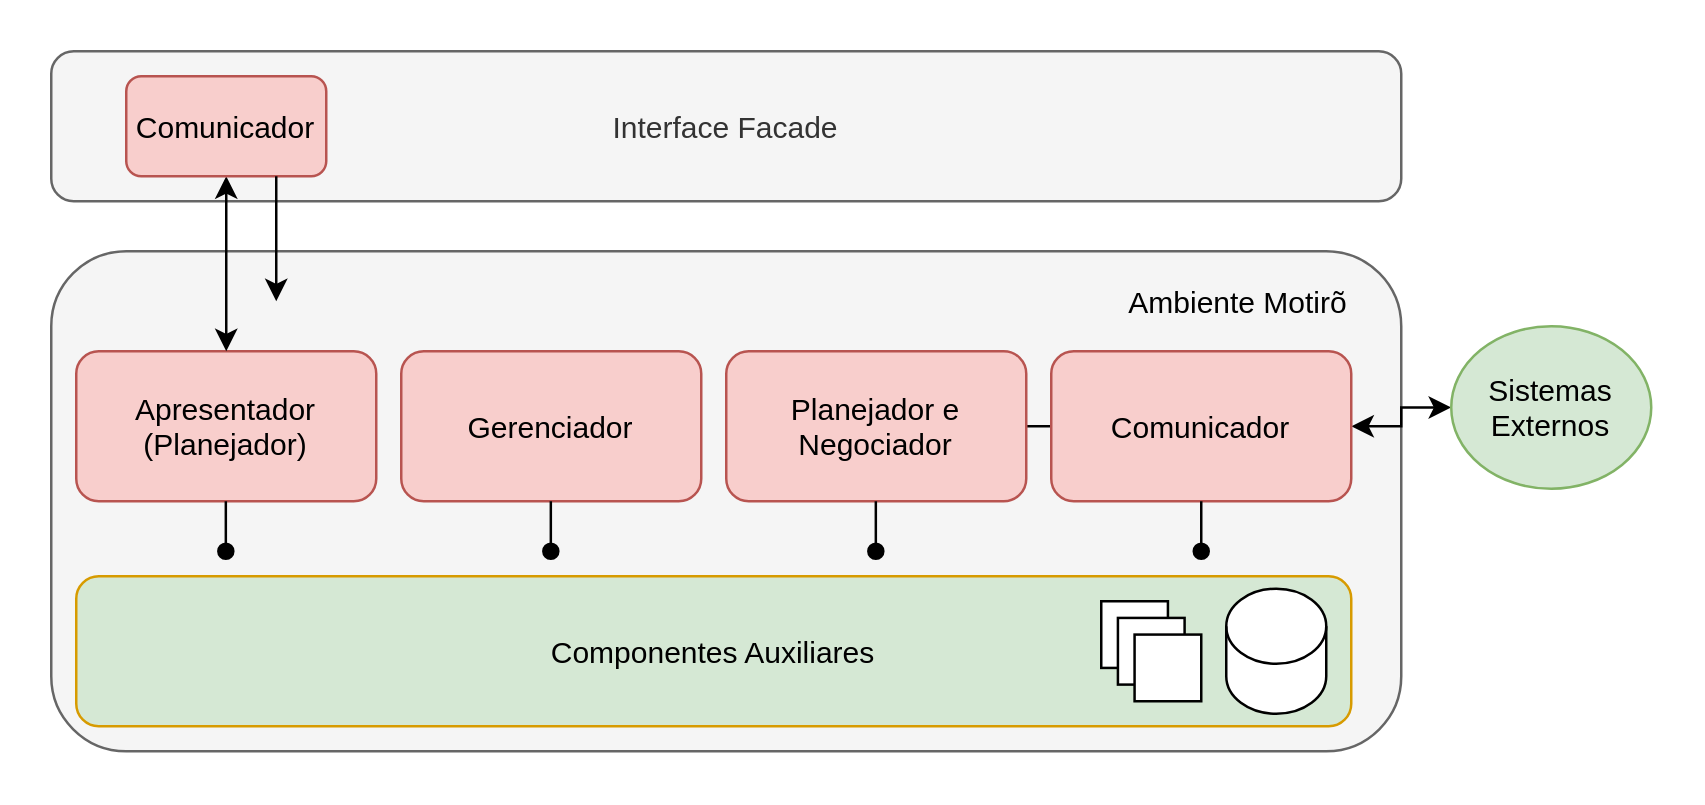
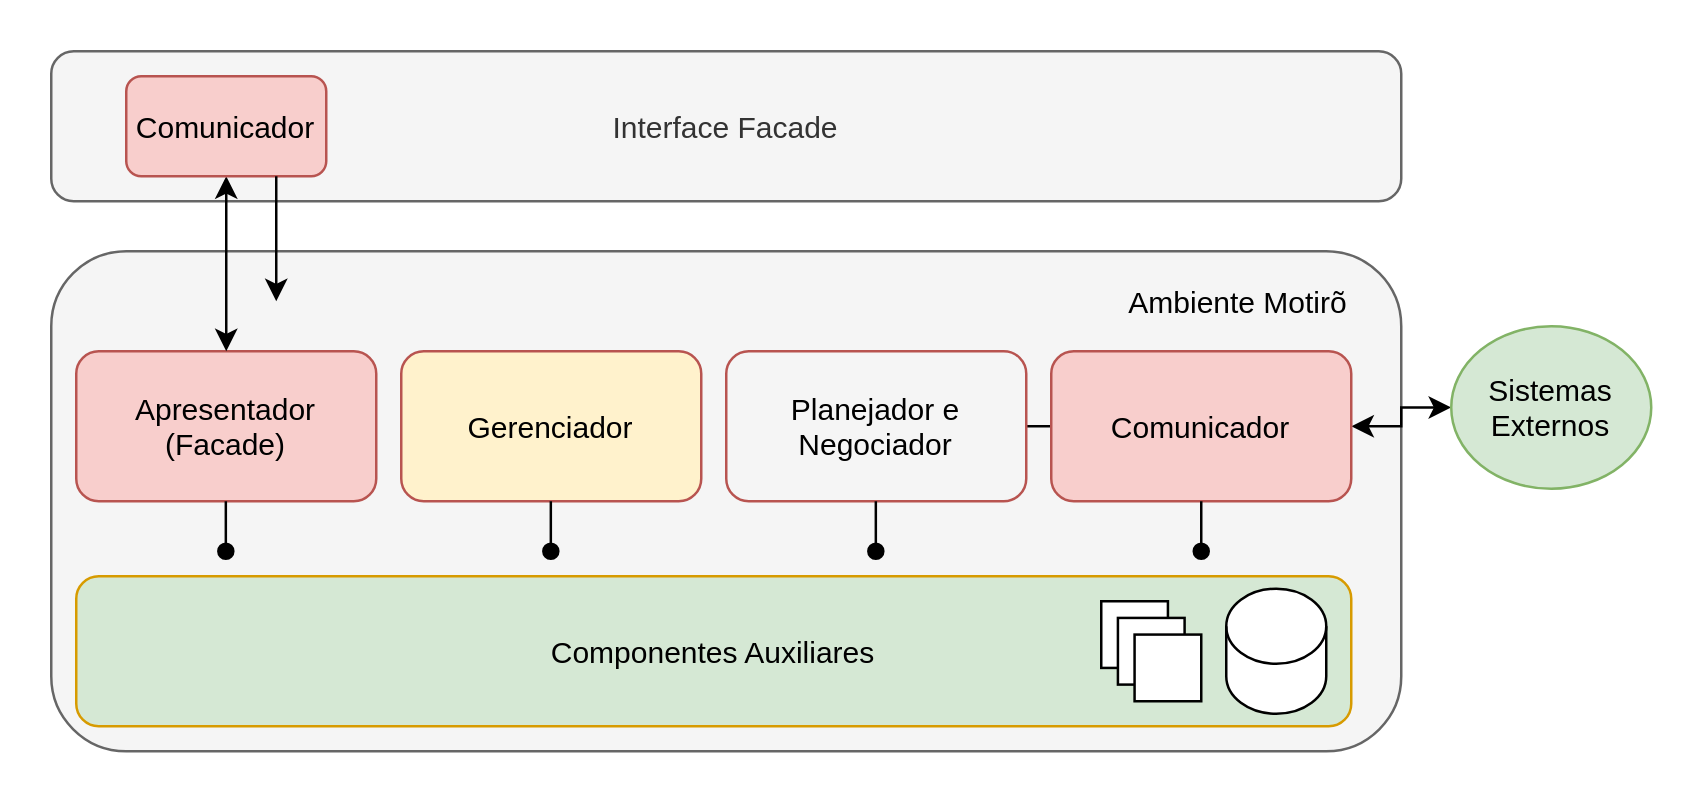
(225, 410) -> (225, 410)
(551, 426) -> (551, 426)
(876, 426) -> (876, 426)
